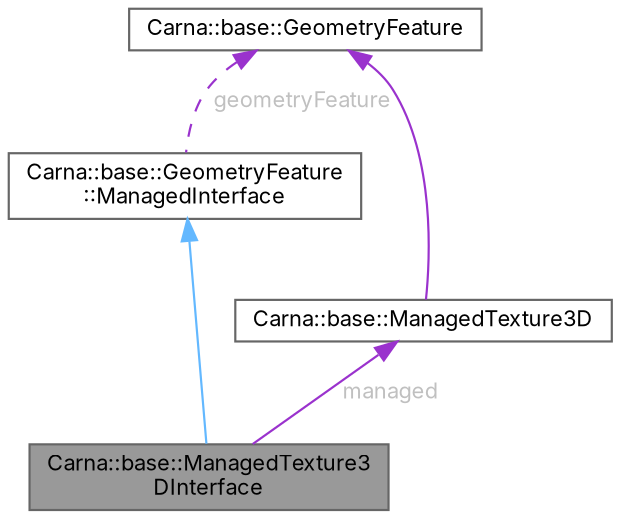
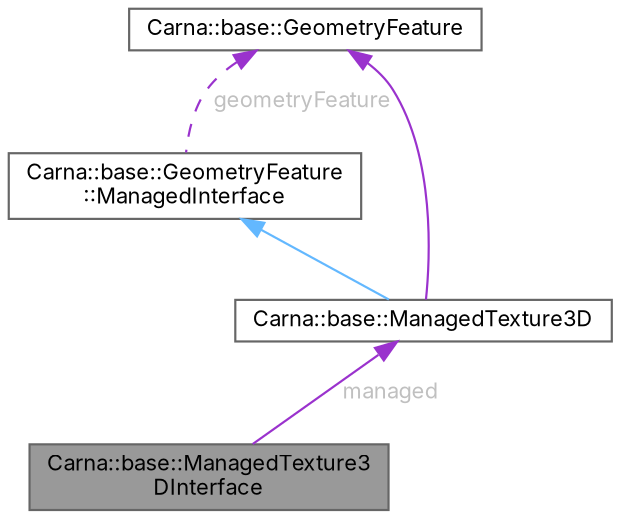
(198, 342) -> (325, 265)
